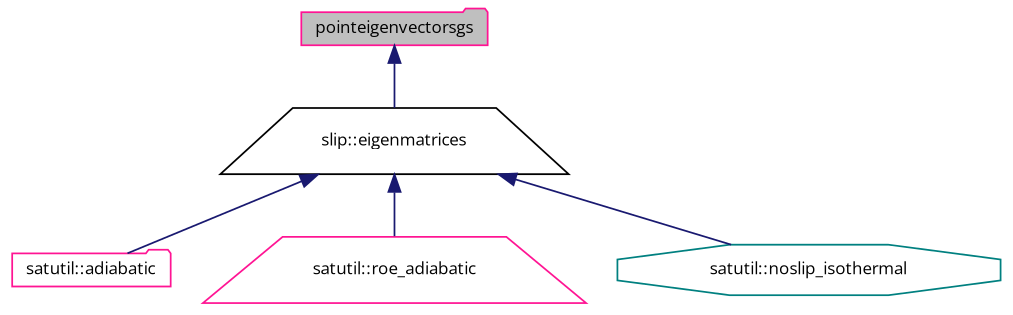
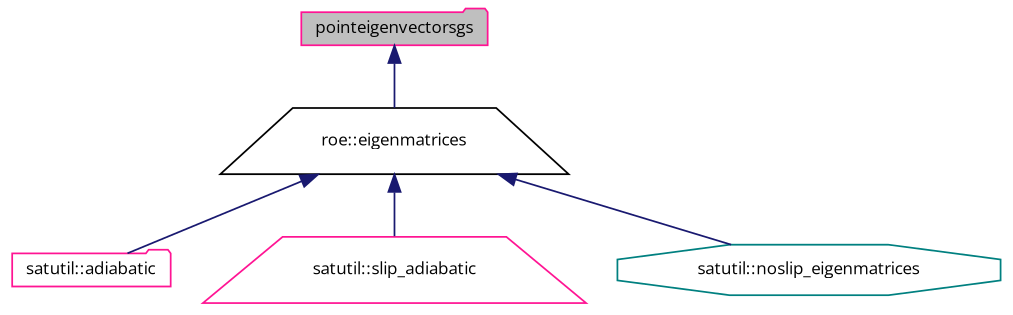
(394, 141) -> (394, 141)
(394, 270) -> (394, 270)
(809, 270) -> (809, 270)
